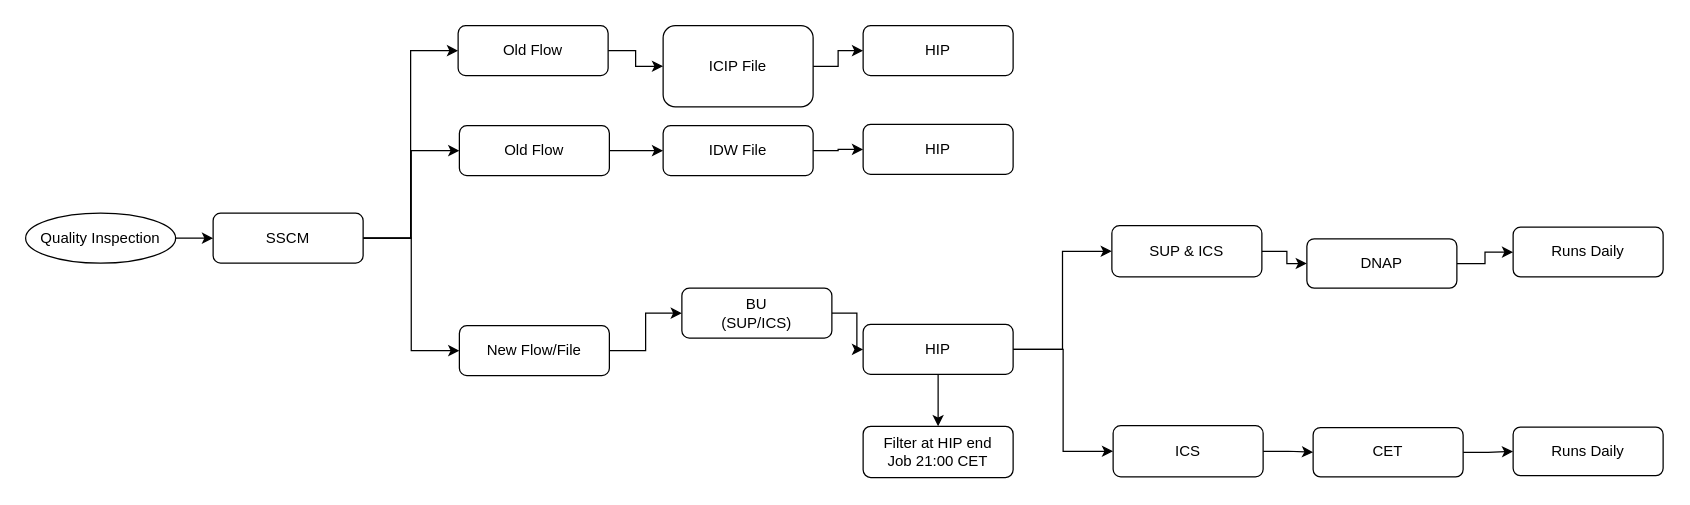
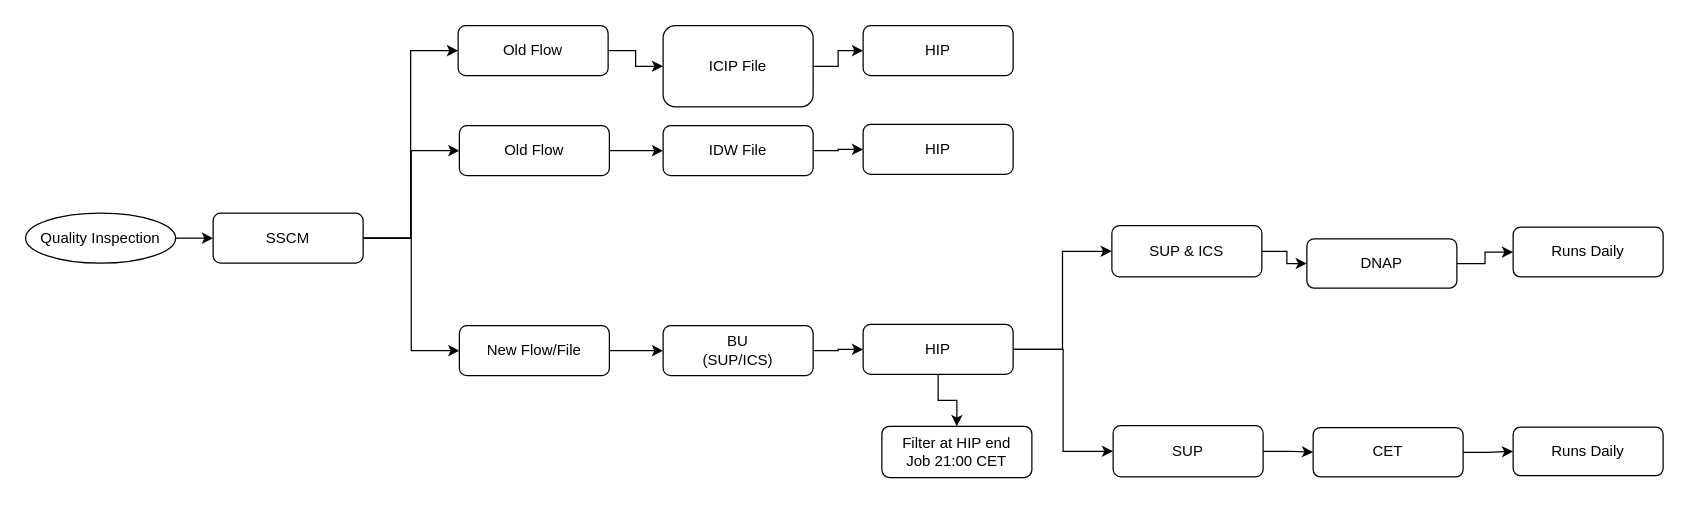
(757, 313) -> (738, 351)
(938, 452) -> (957, 452)
(1188, 452) -> (1188, 452)
